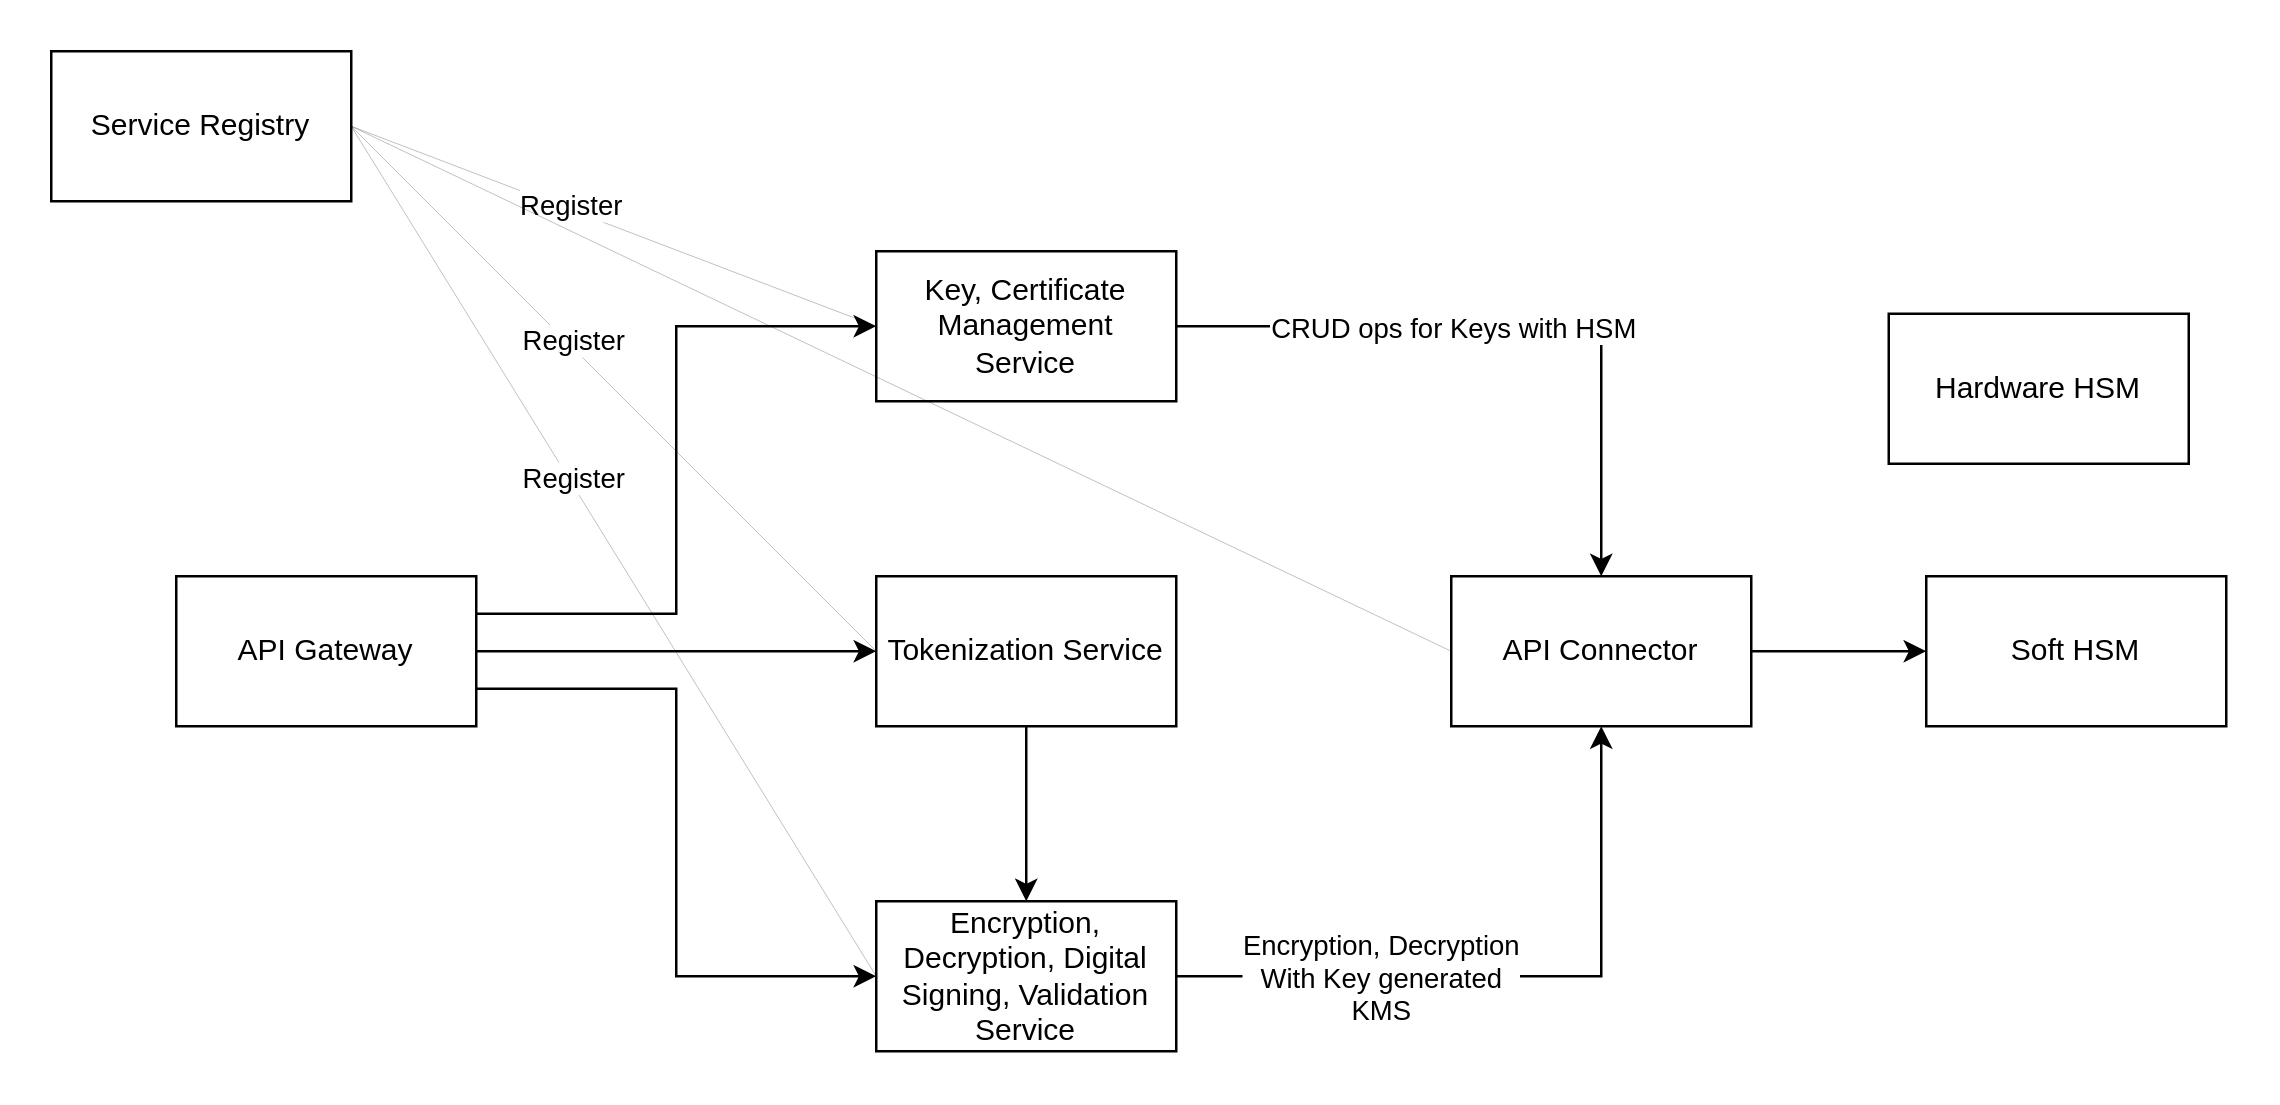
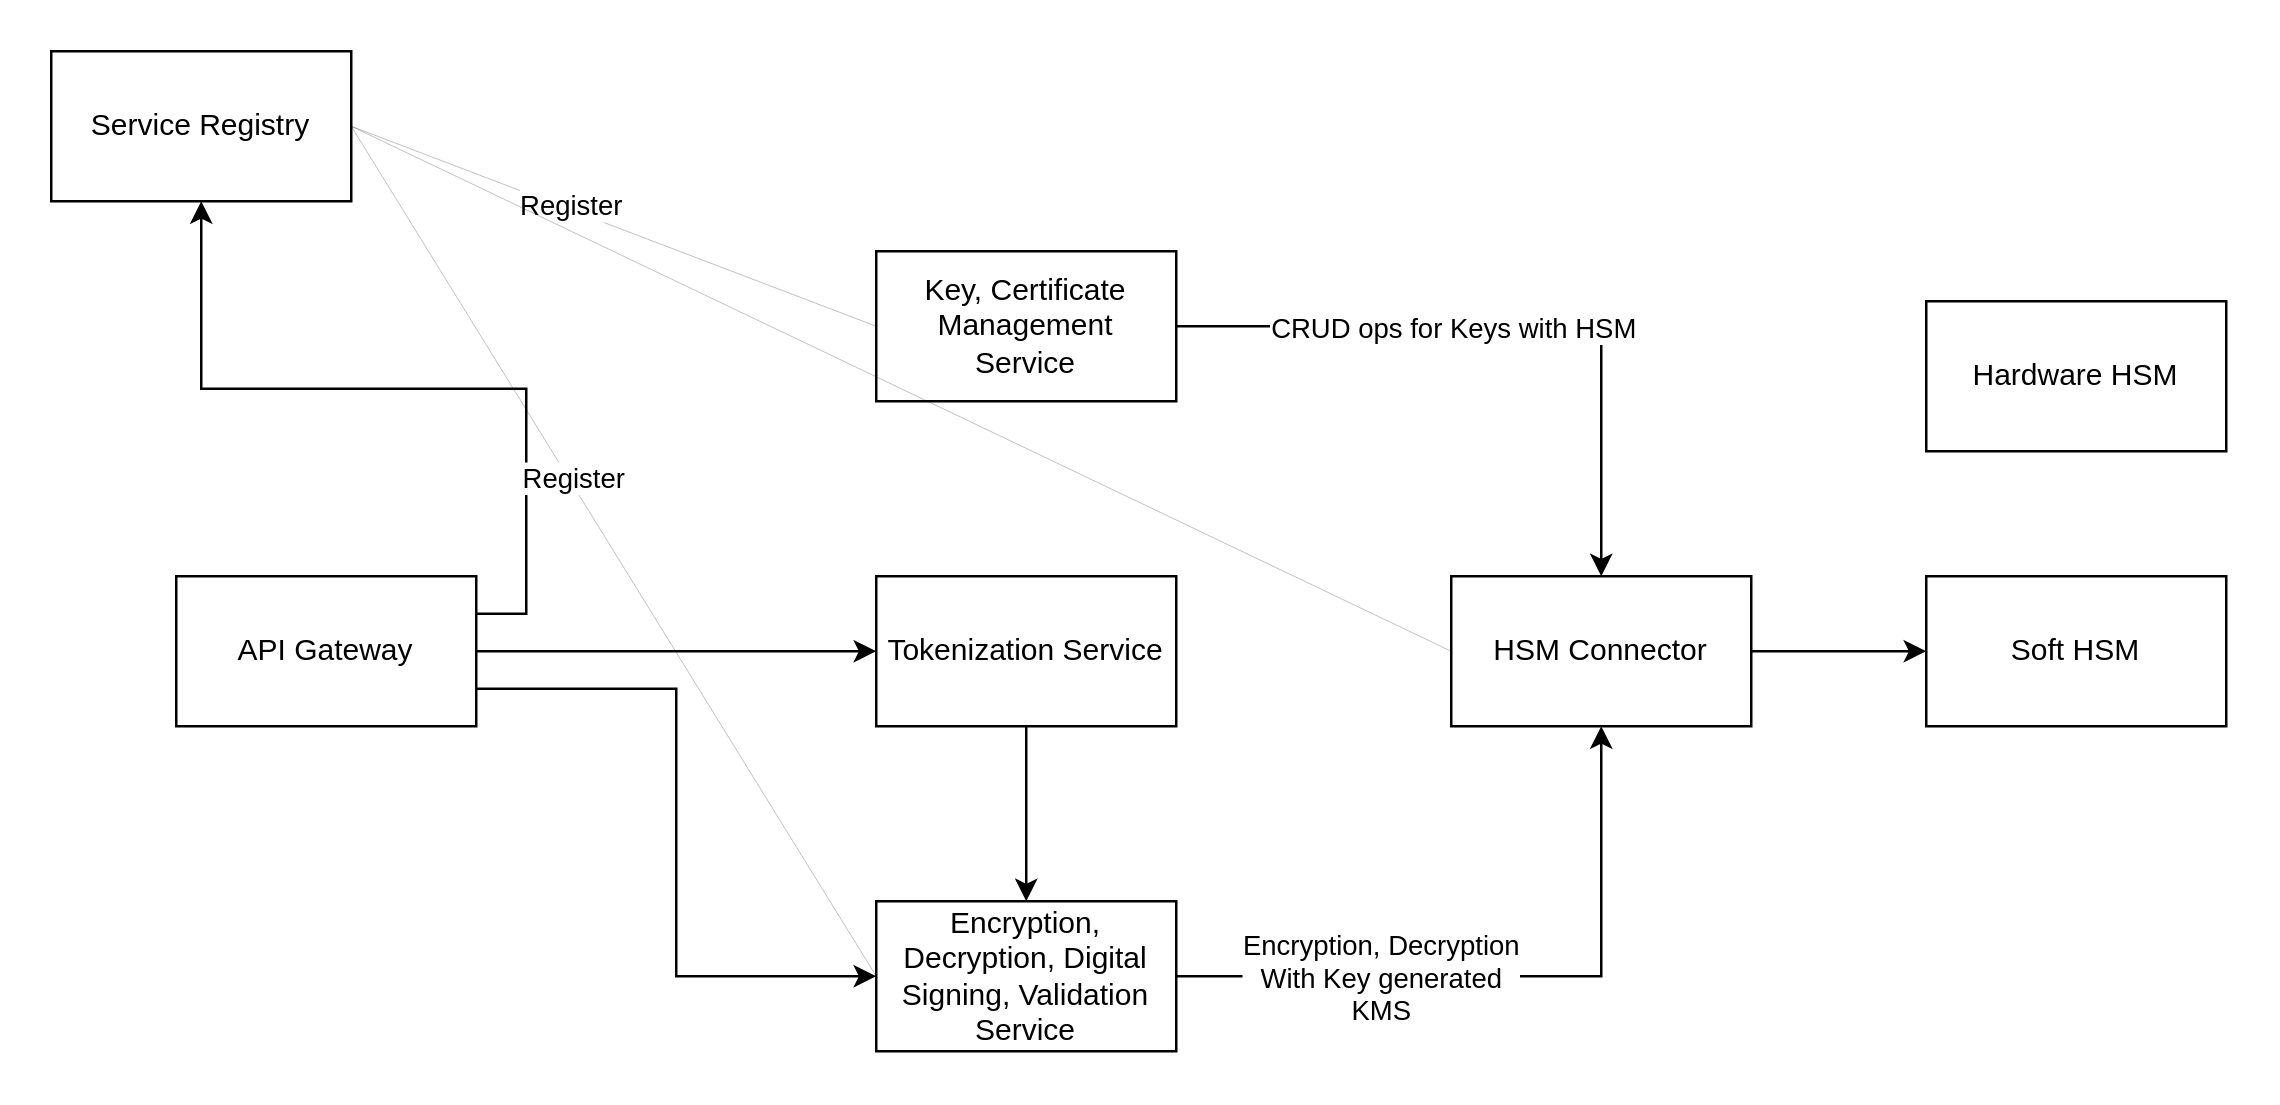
(567, 342) -> none
(676, 344) -> (269, 389)
(2039, 389) -> (2076, 376)
(1601, 651) -> (1601, 651)
